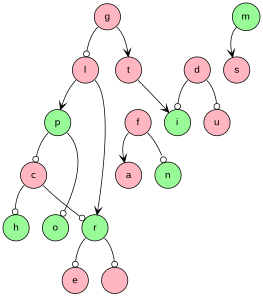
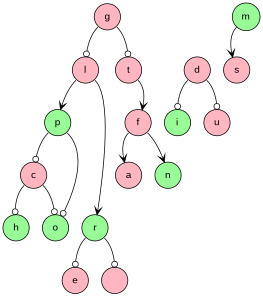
(124, 38) -> (124, 38)
(151, 94) -> (143, 91)
(156, 143) -> (156, 143)
(61, 201) -> (50, 196)
